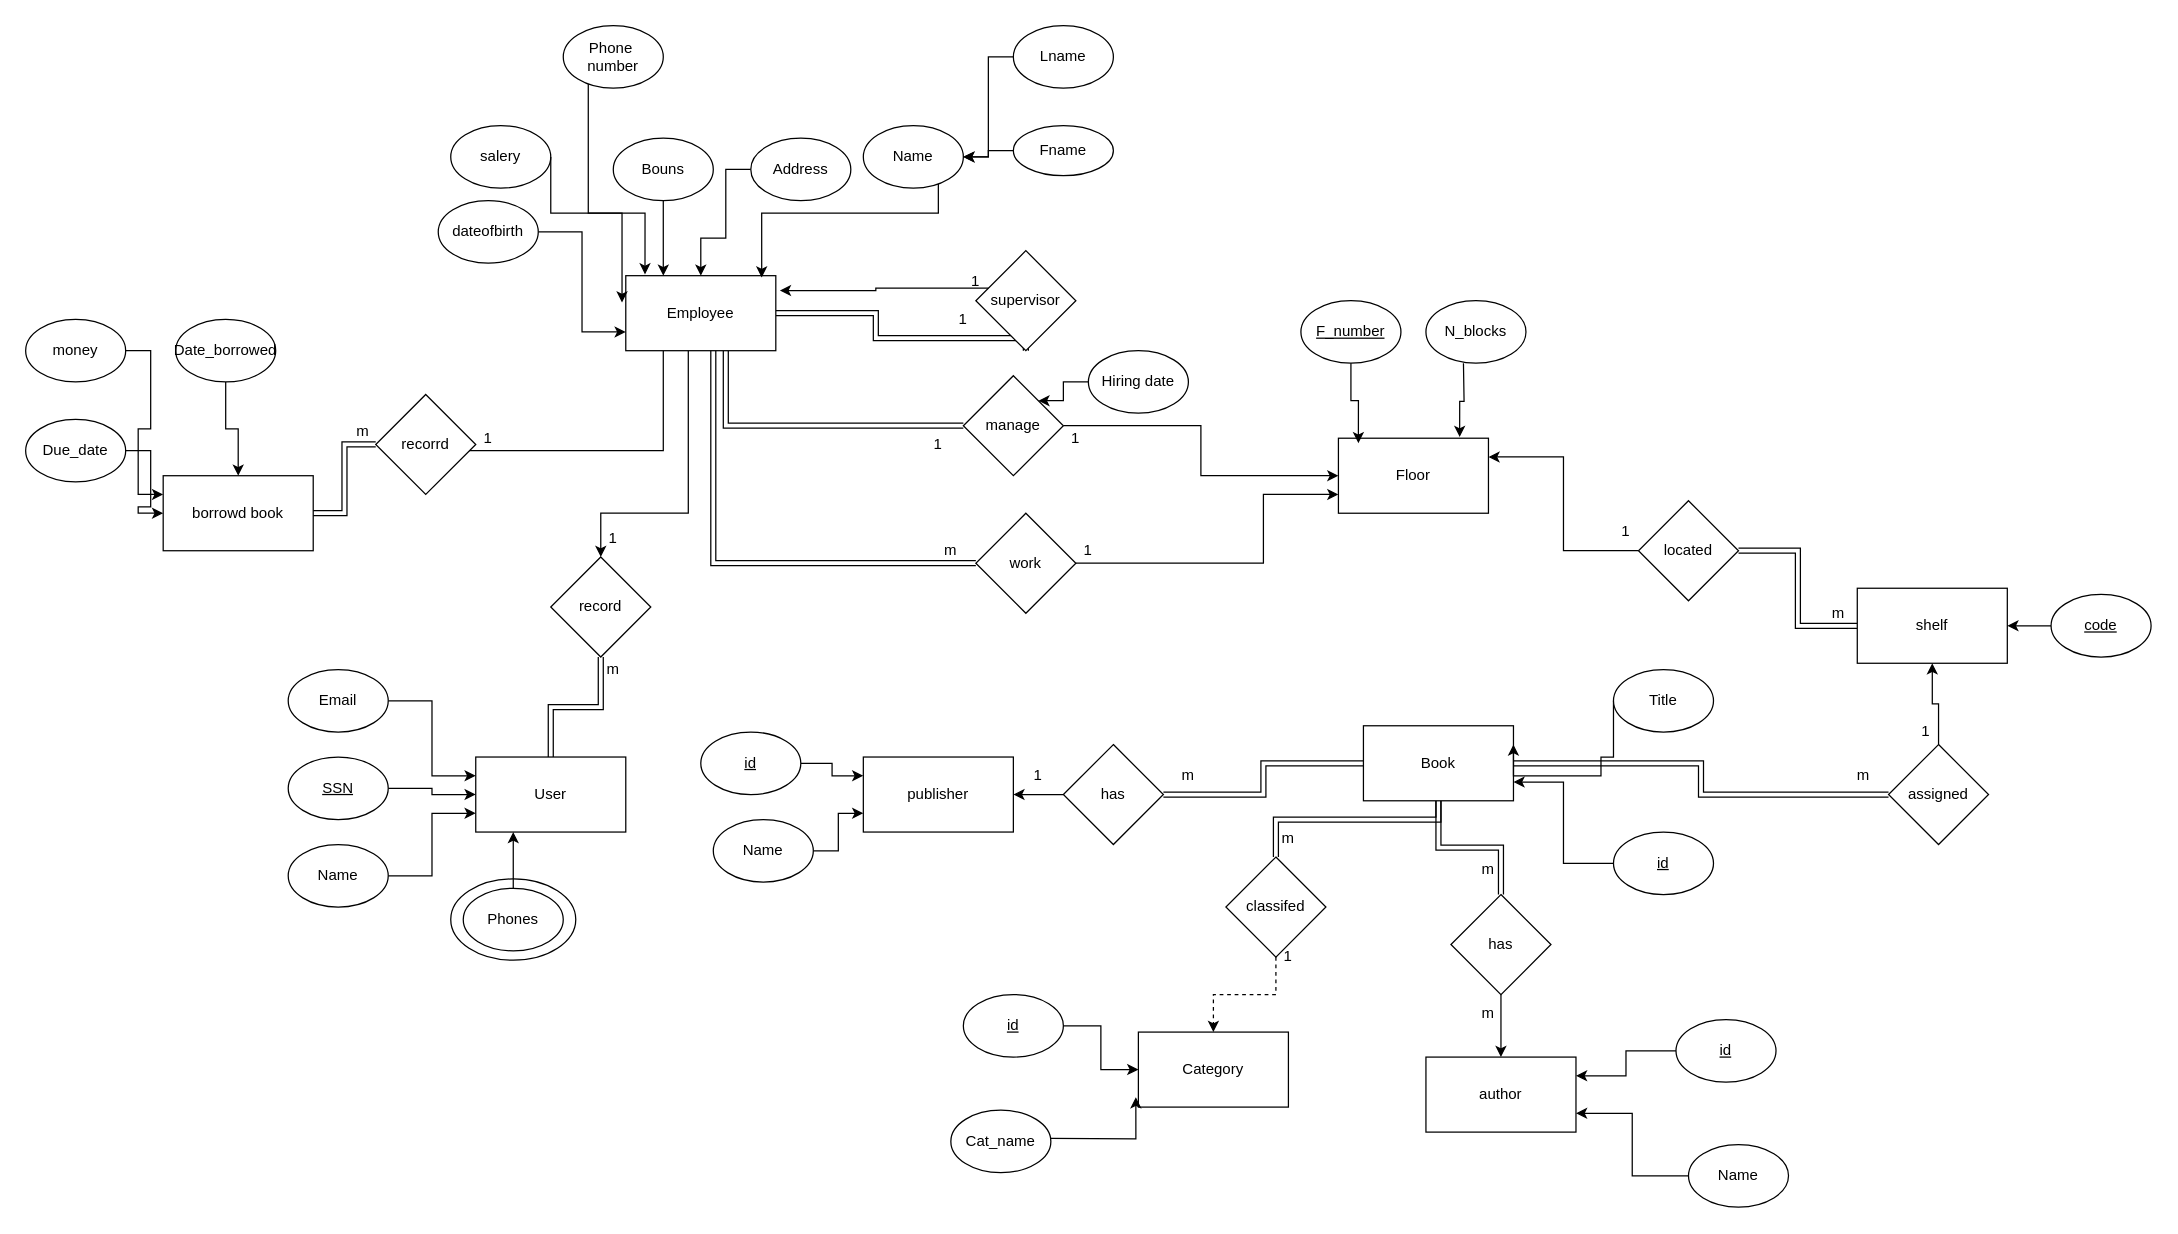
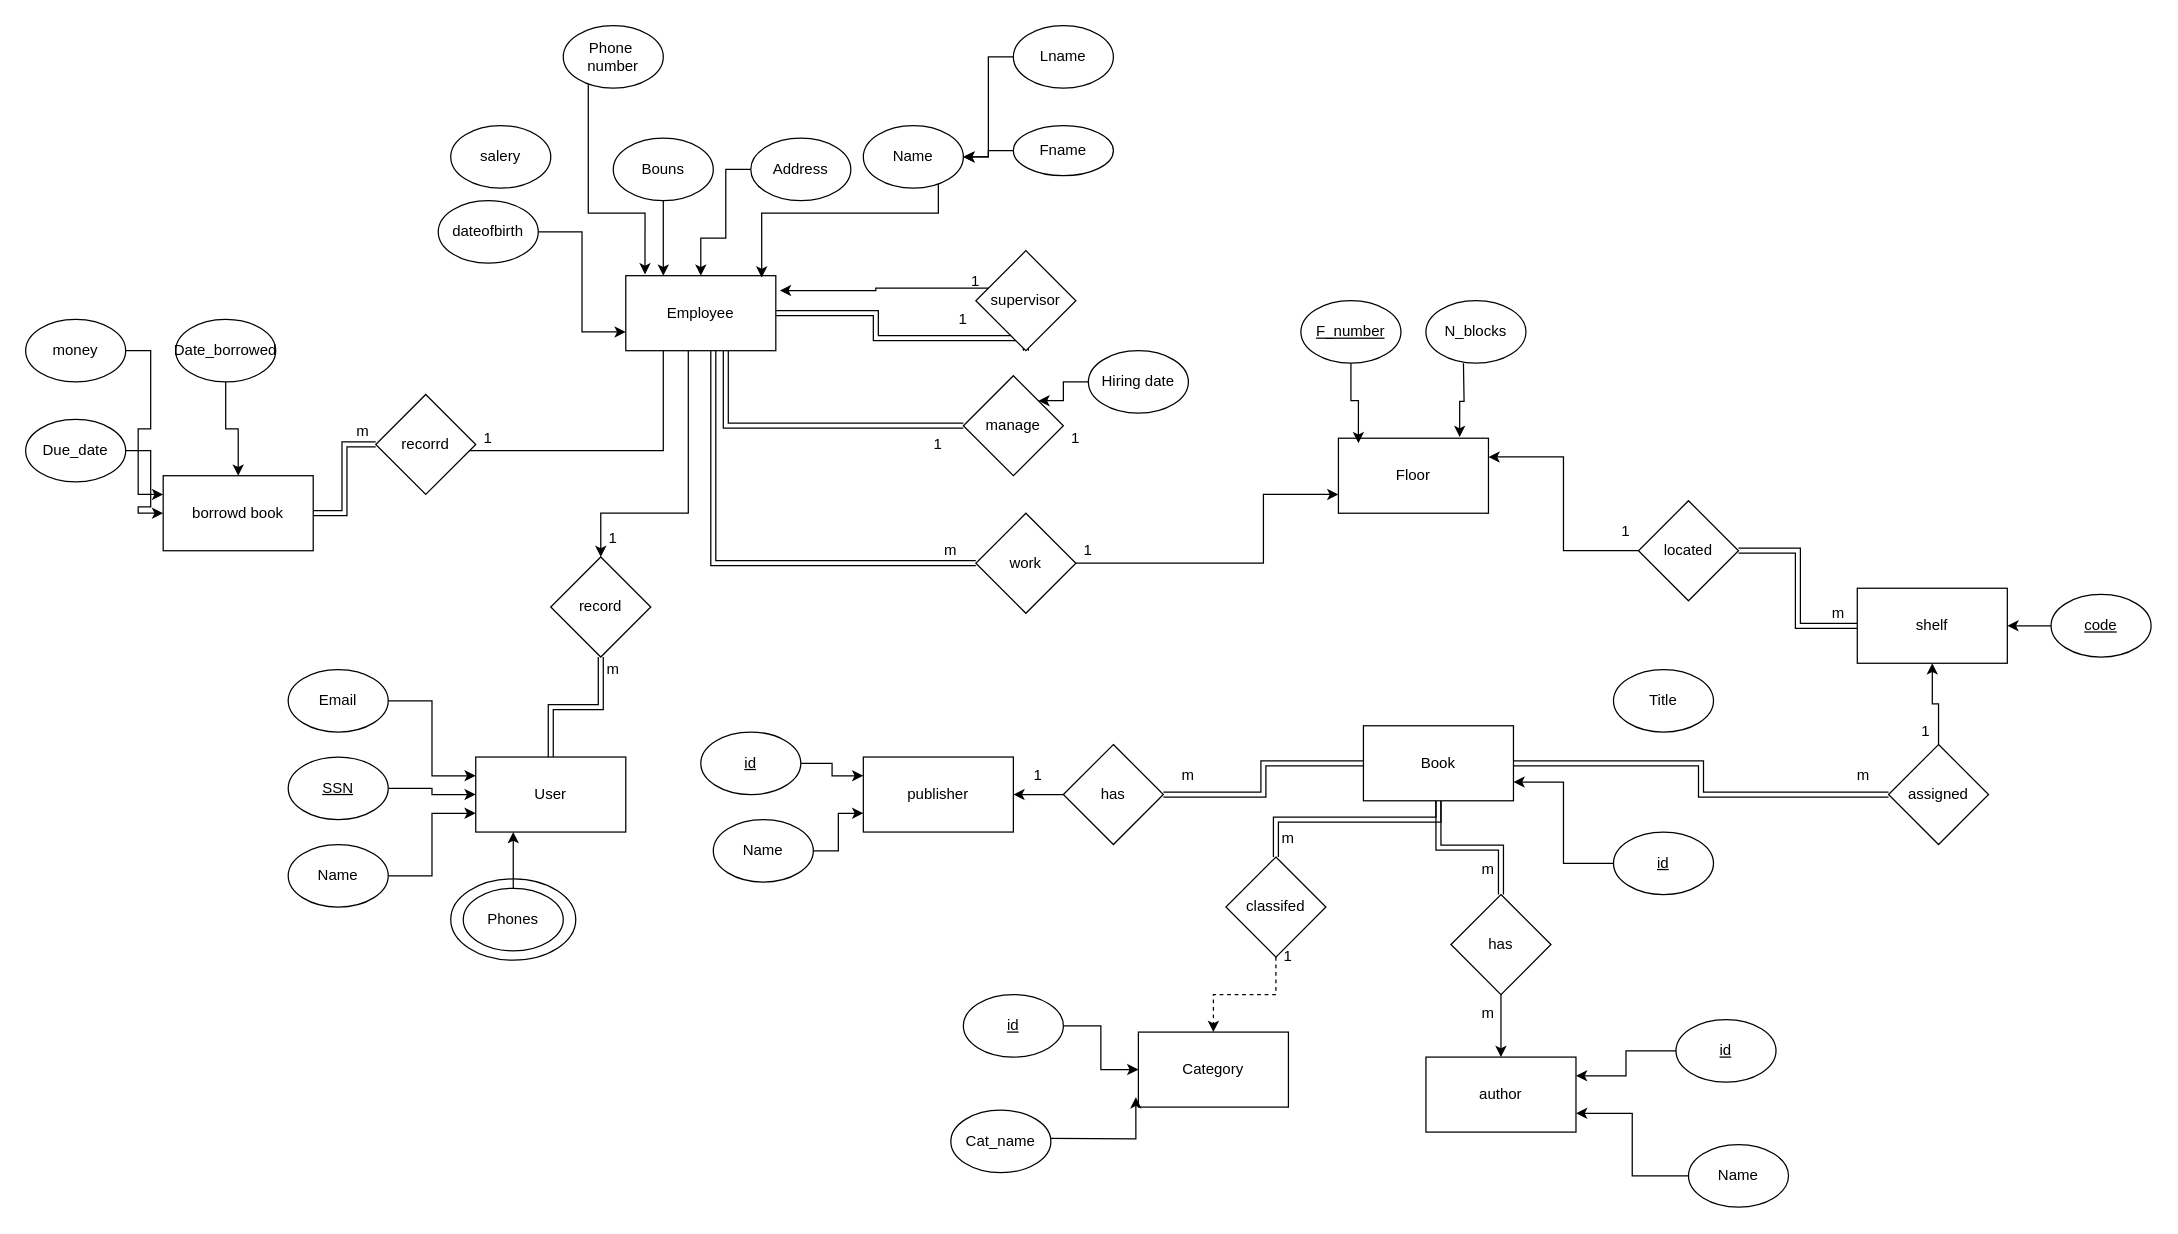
(551, 204) -> none
(1201, 447) -> none
(1559, 776) -> none
